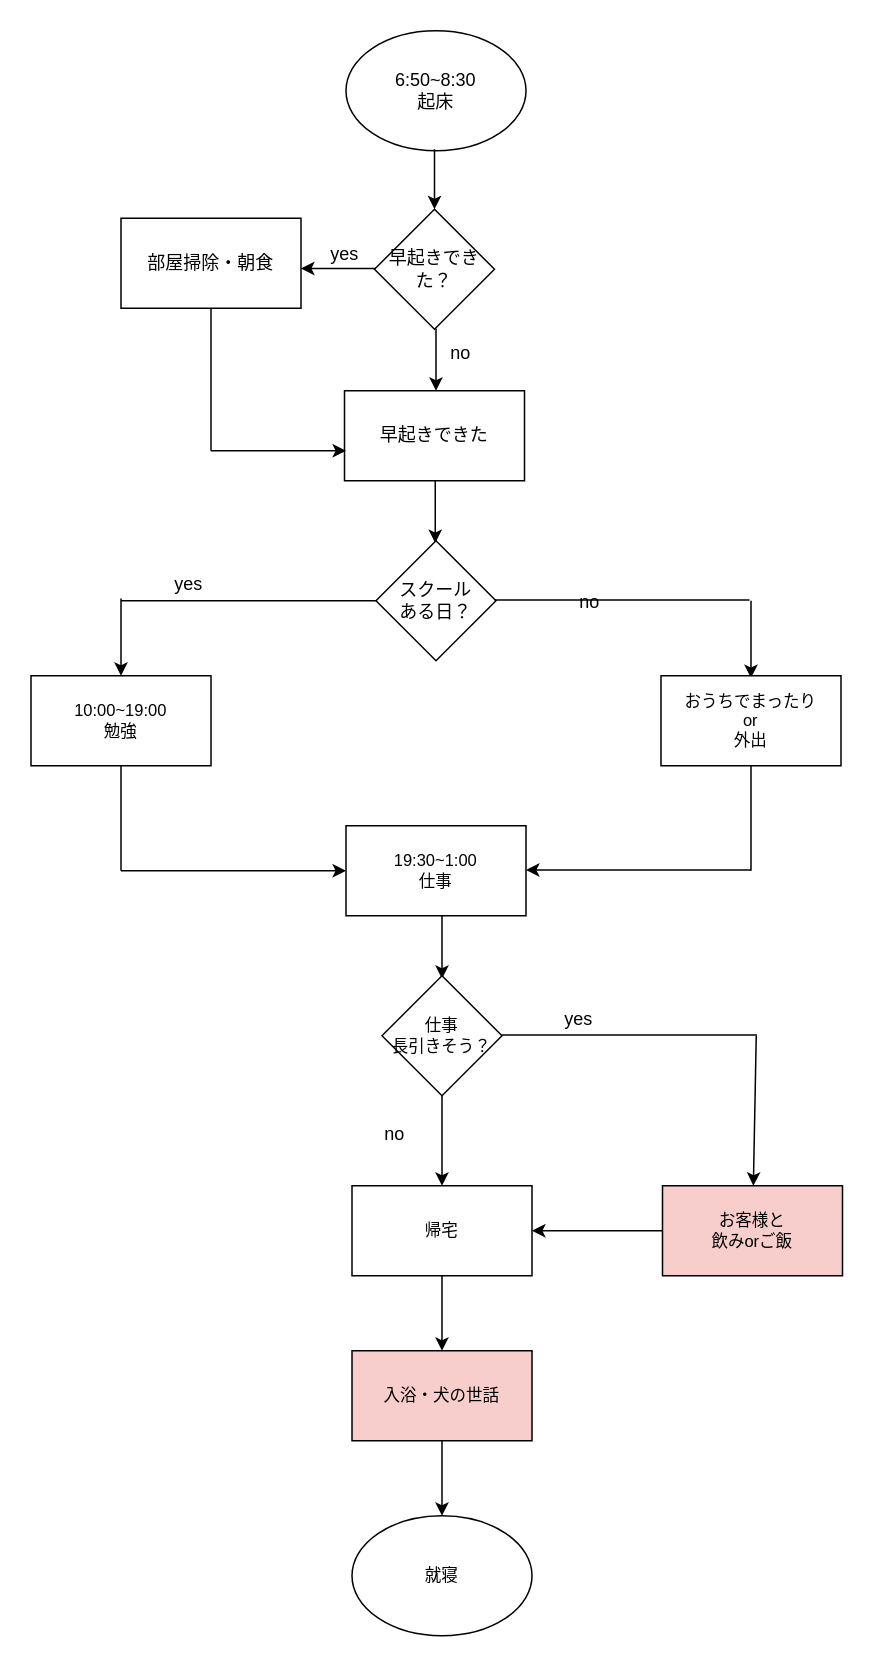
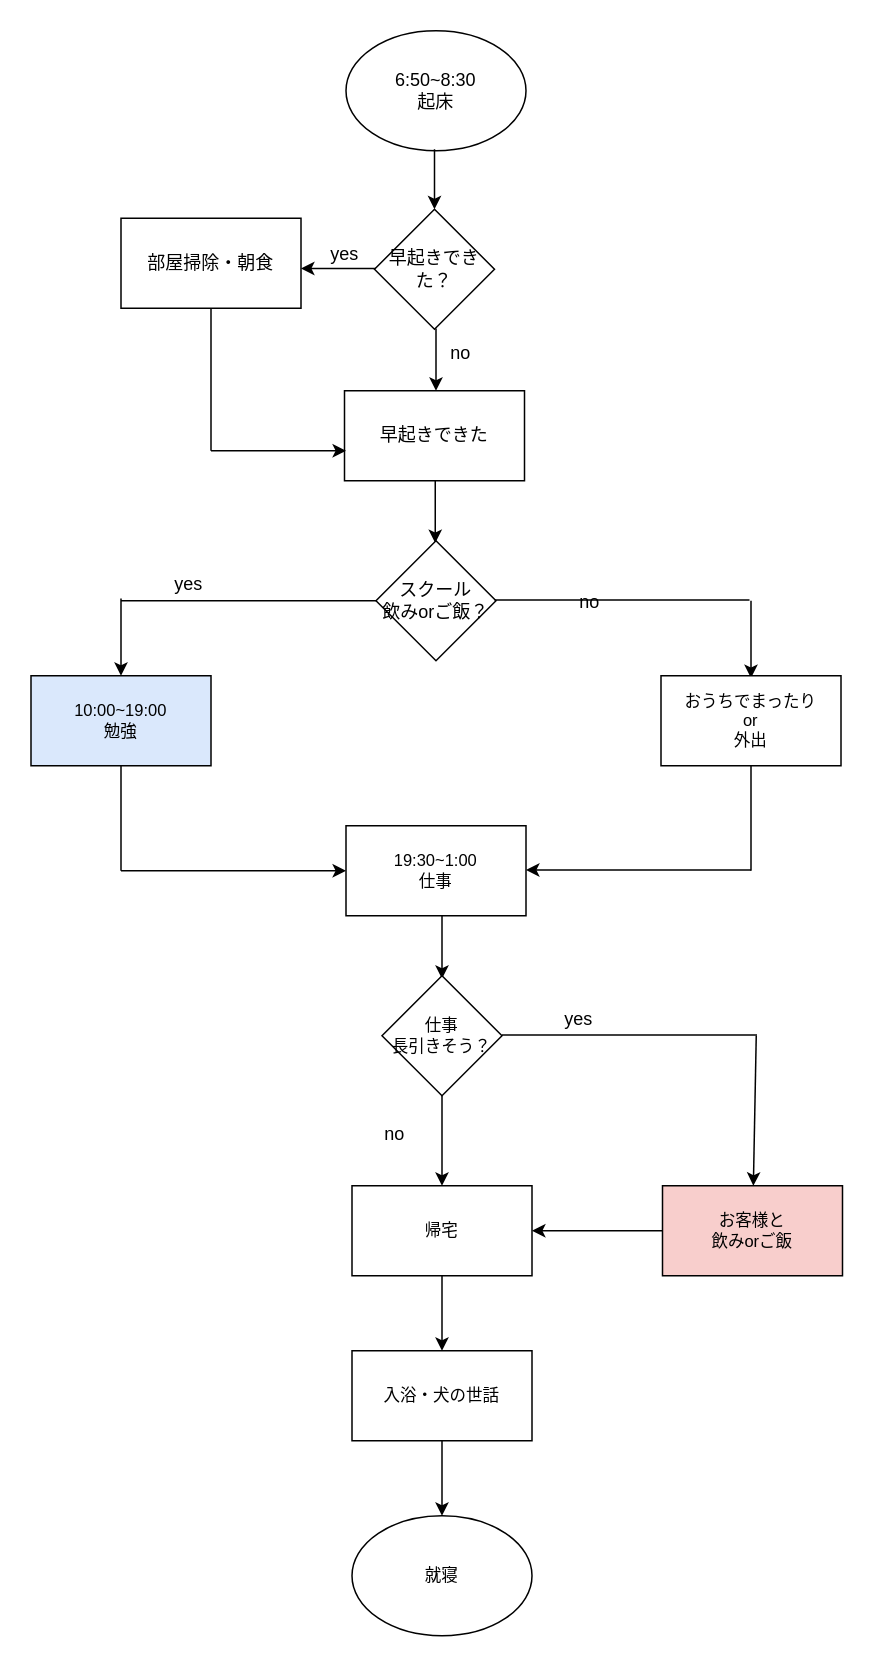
(436, 601) -> (436, 601)
(121, 721) -> (121, 721)
(442, 1396) -> (442, 1396)
